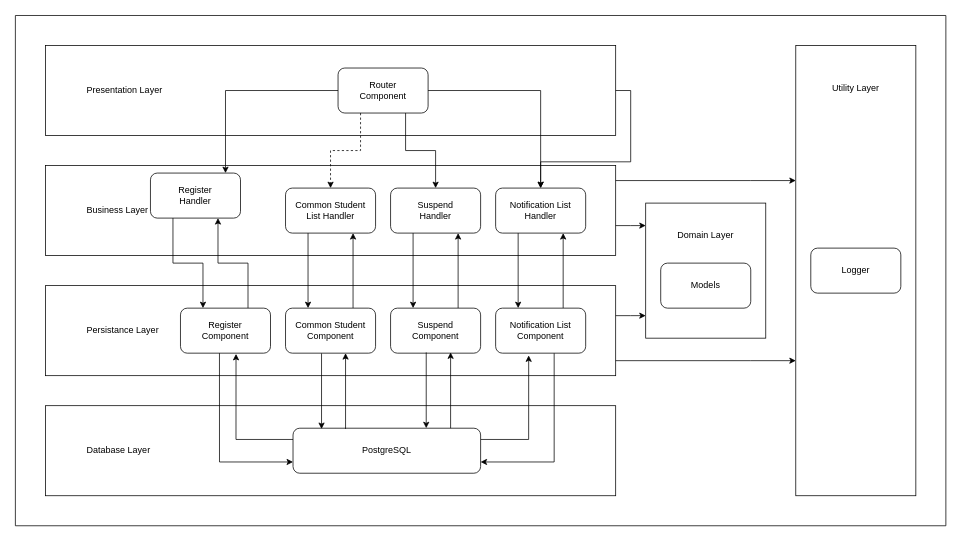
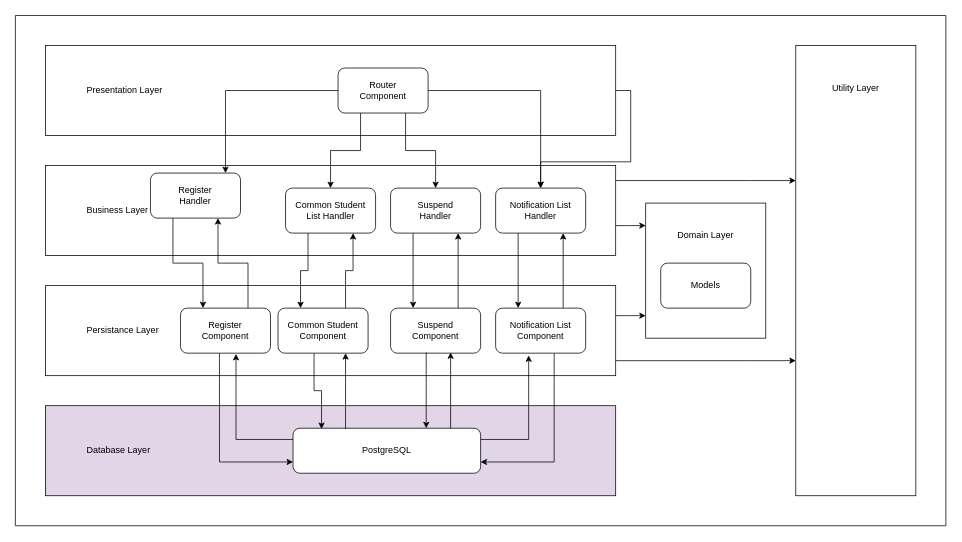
(348, 150) -> (348, 150)
(855, 270) -> none
(330, 330) -> (323, 330)
(82, 450) -> (82, 450)
